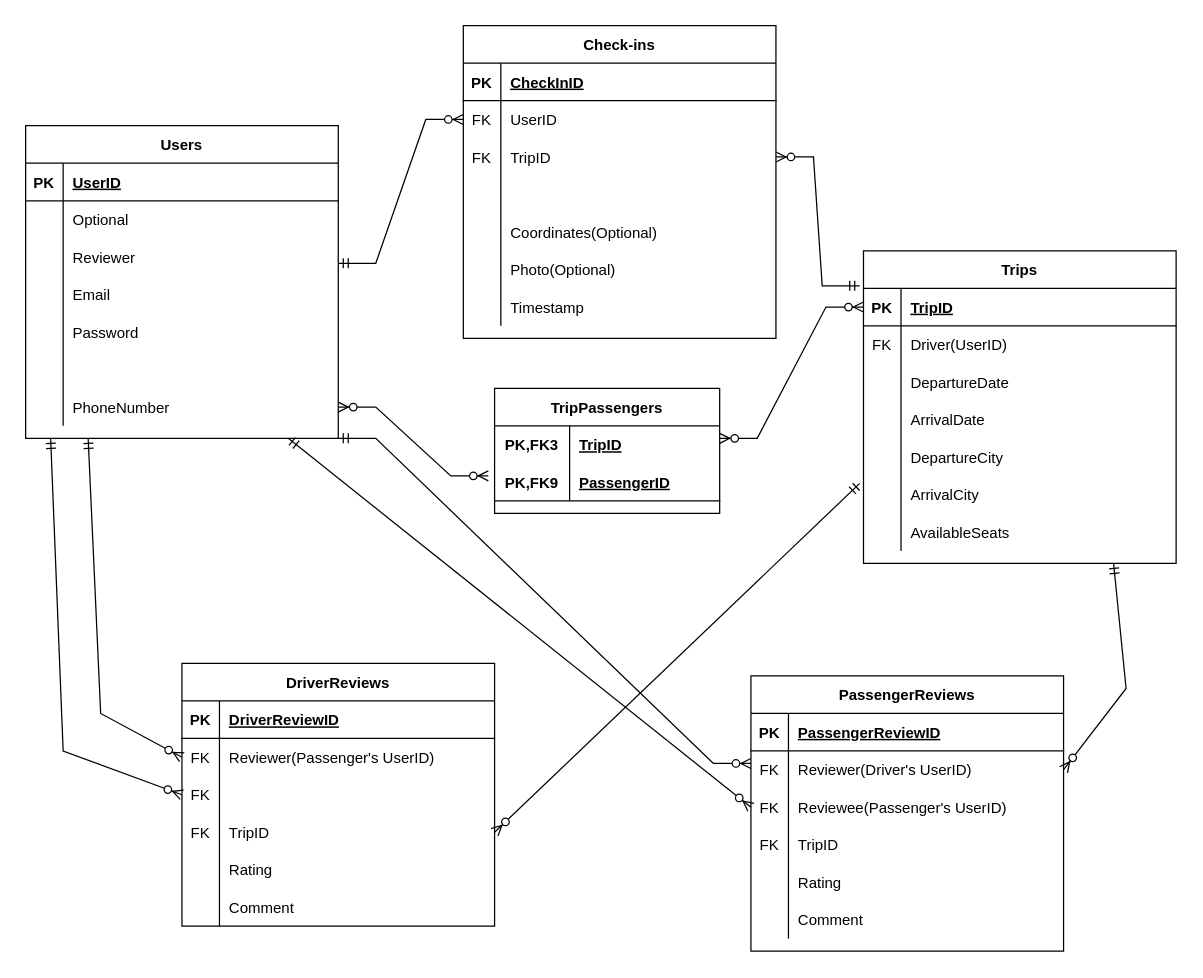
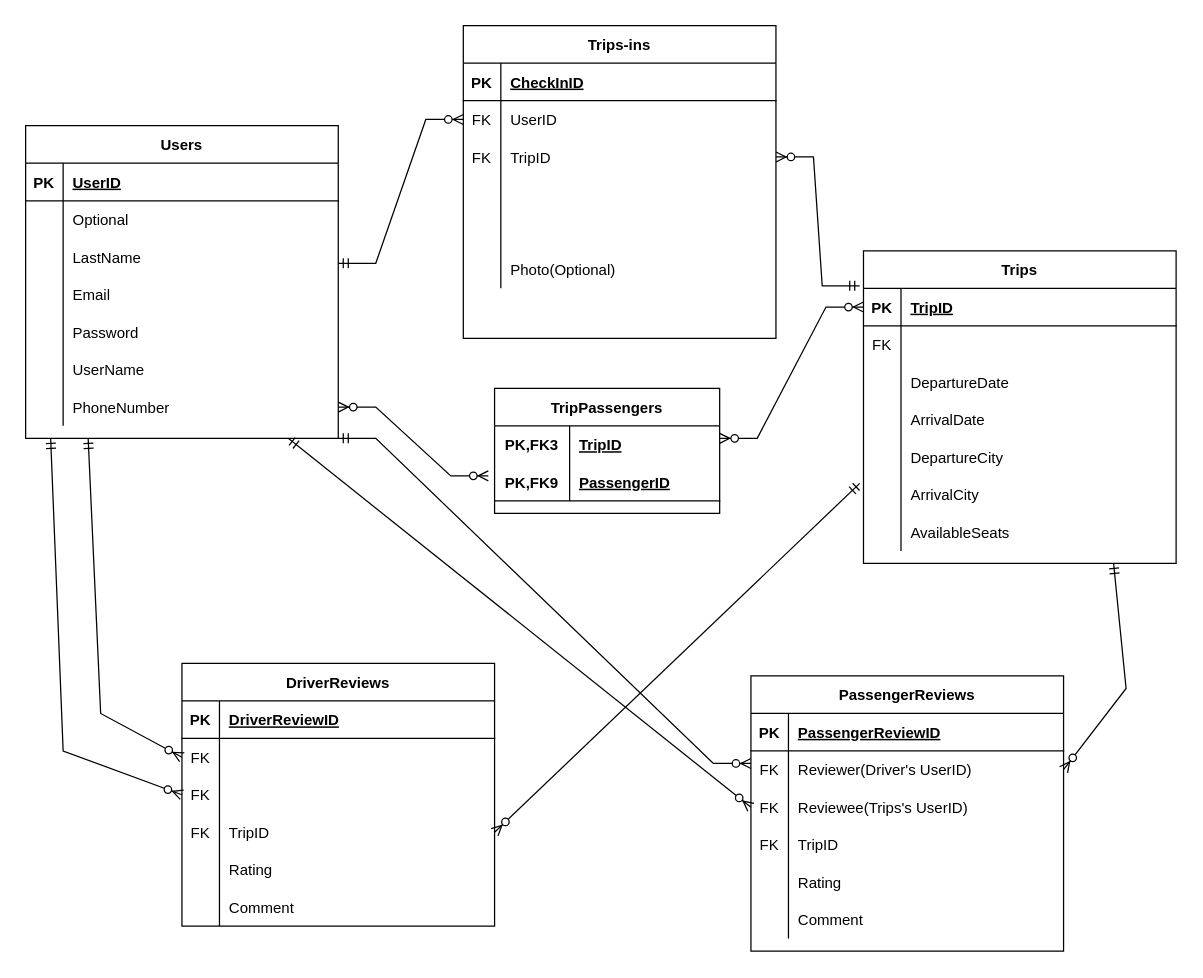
(619, 45) -> (619, 45)
(638, 232) -> none
(104, 258) -> (106, 258)
(638, 307) -> none
(1038, 344) -> none
none -> (201, 369)
(357, 757) -> none
(909, 808) -> (891, 808)
